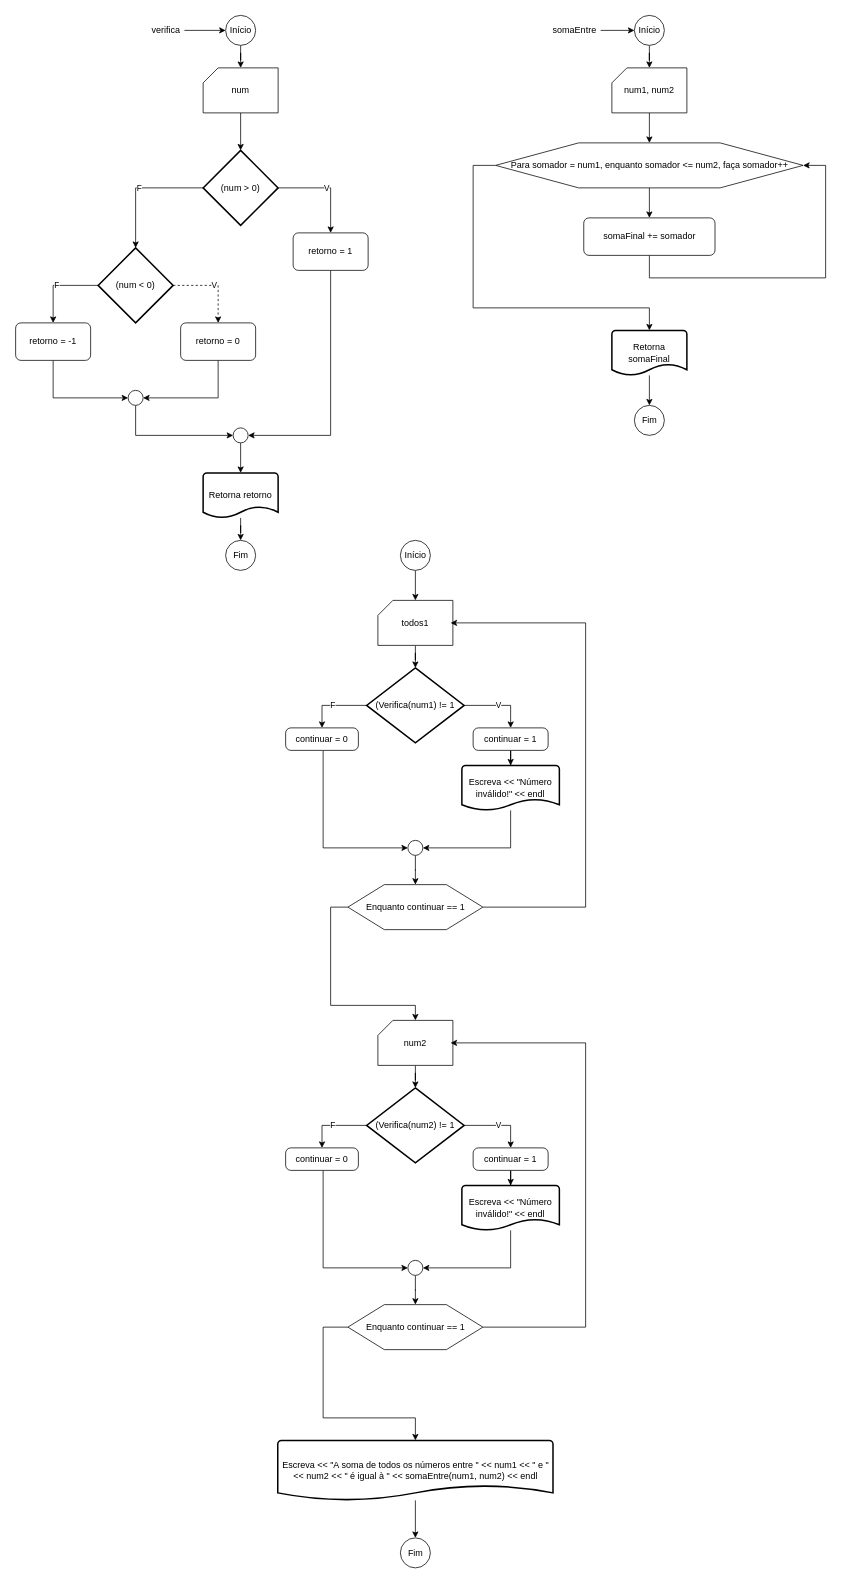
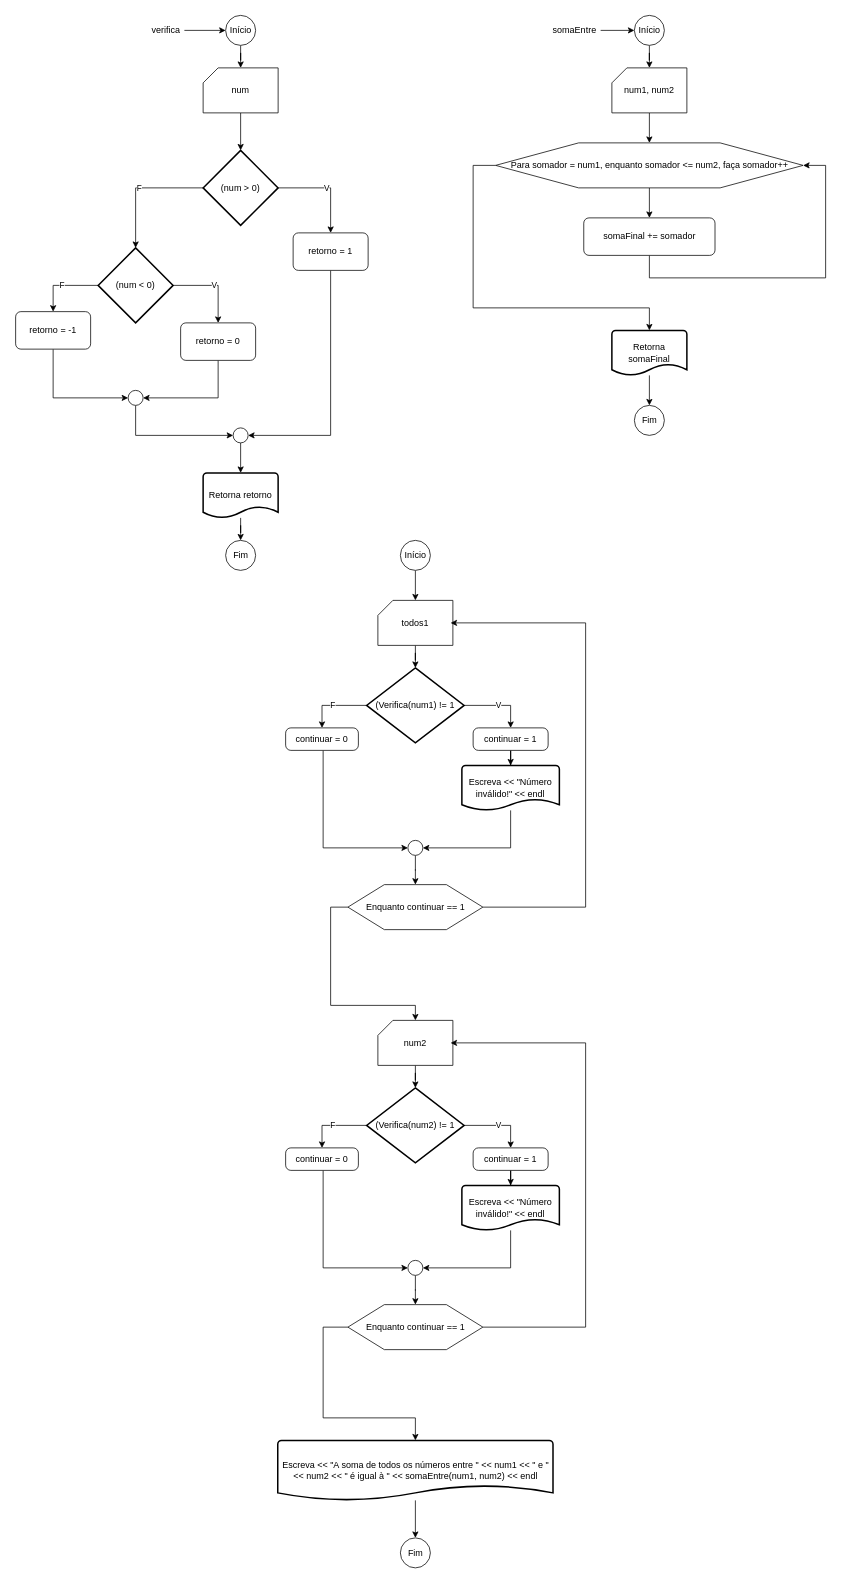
(210, 285) -> (210, 285)
(53, 342) -> (53, 330)
